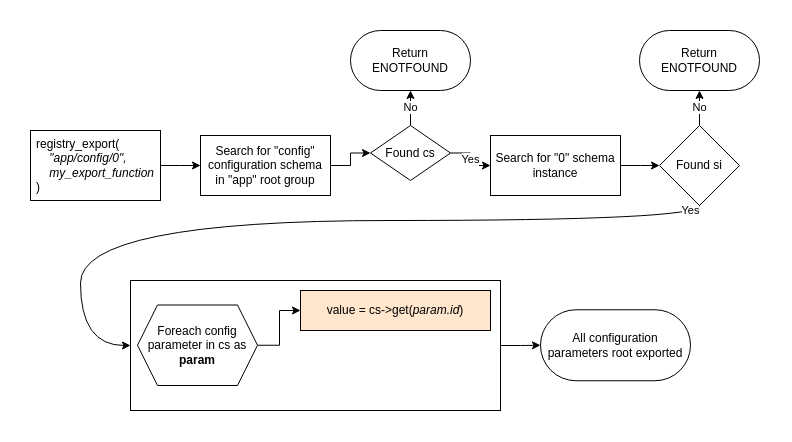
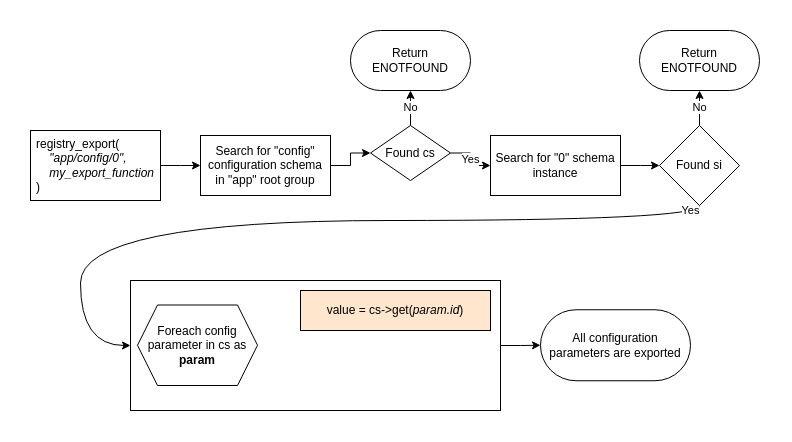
(280, 332) -> none
(616, 346) -> (616, 346)
